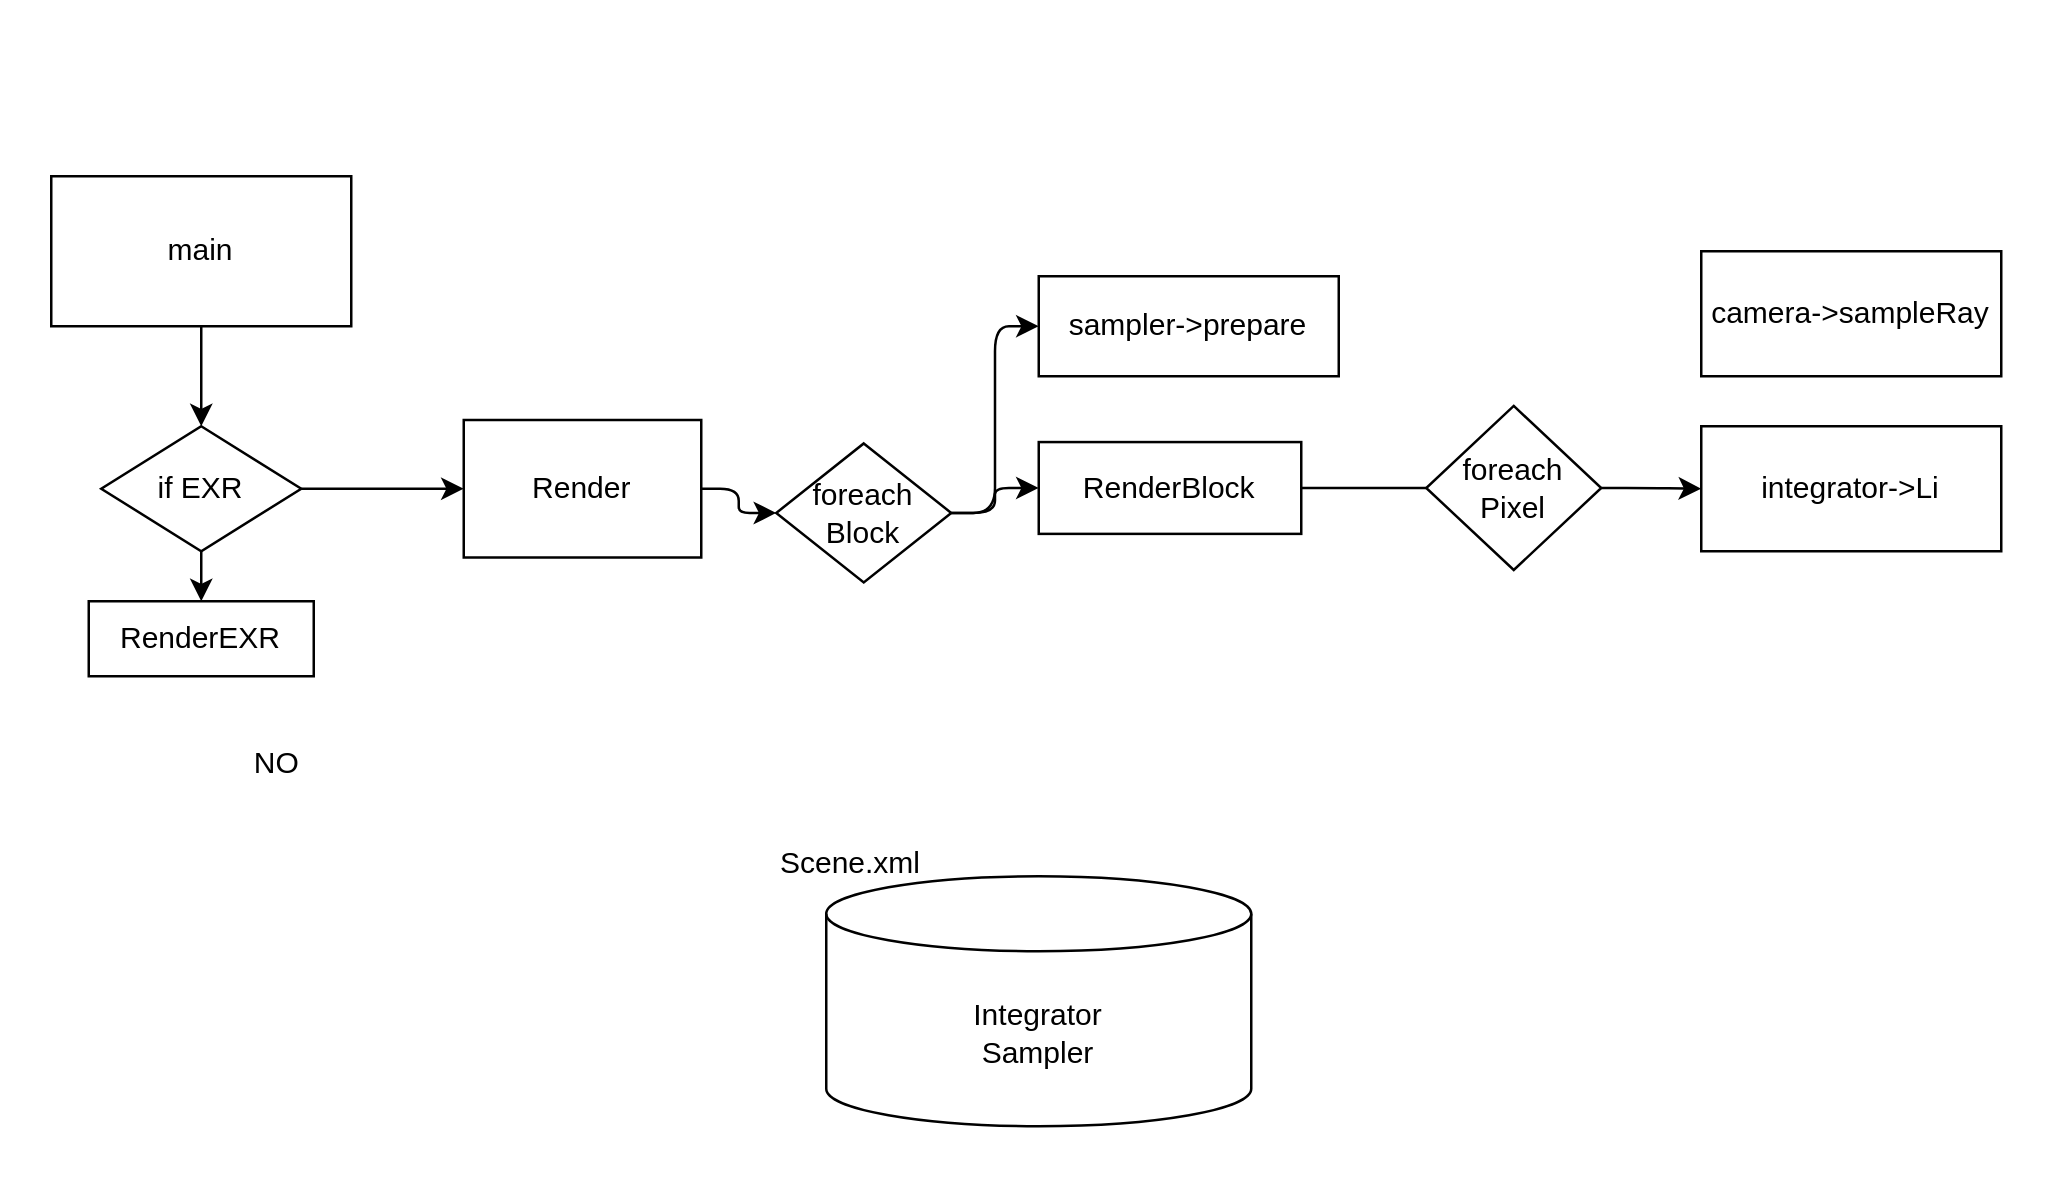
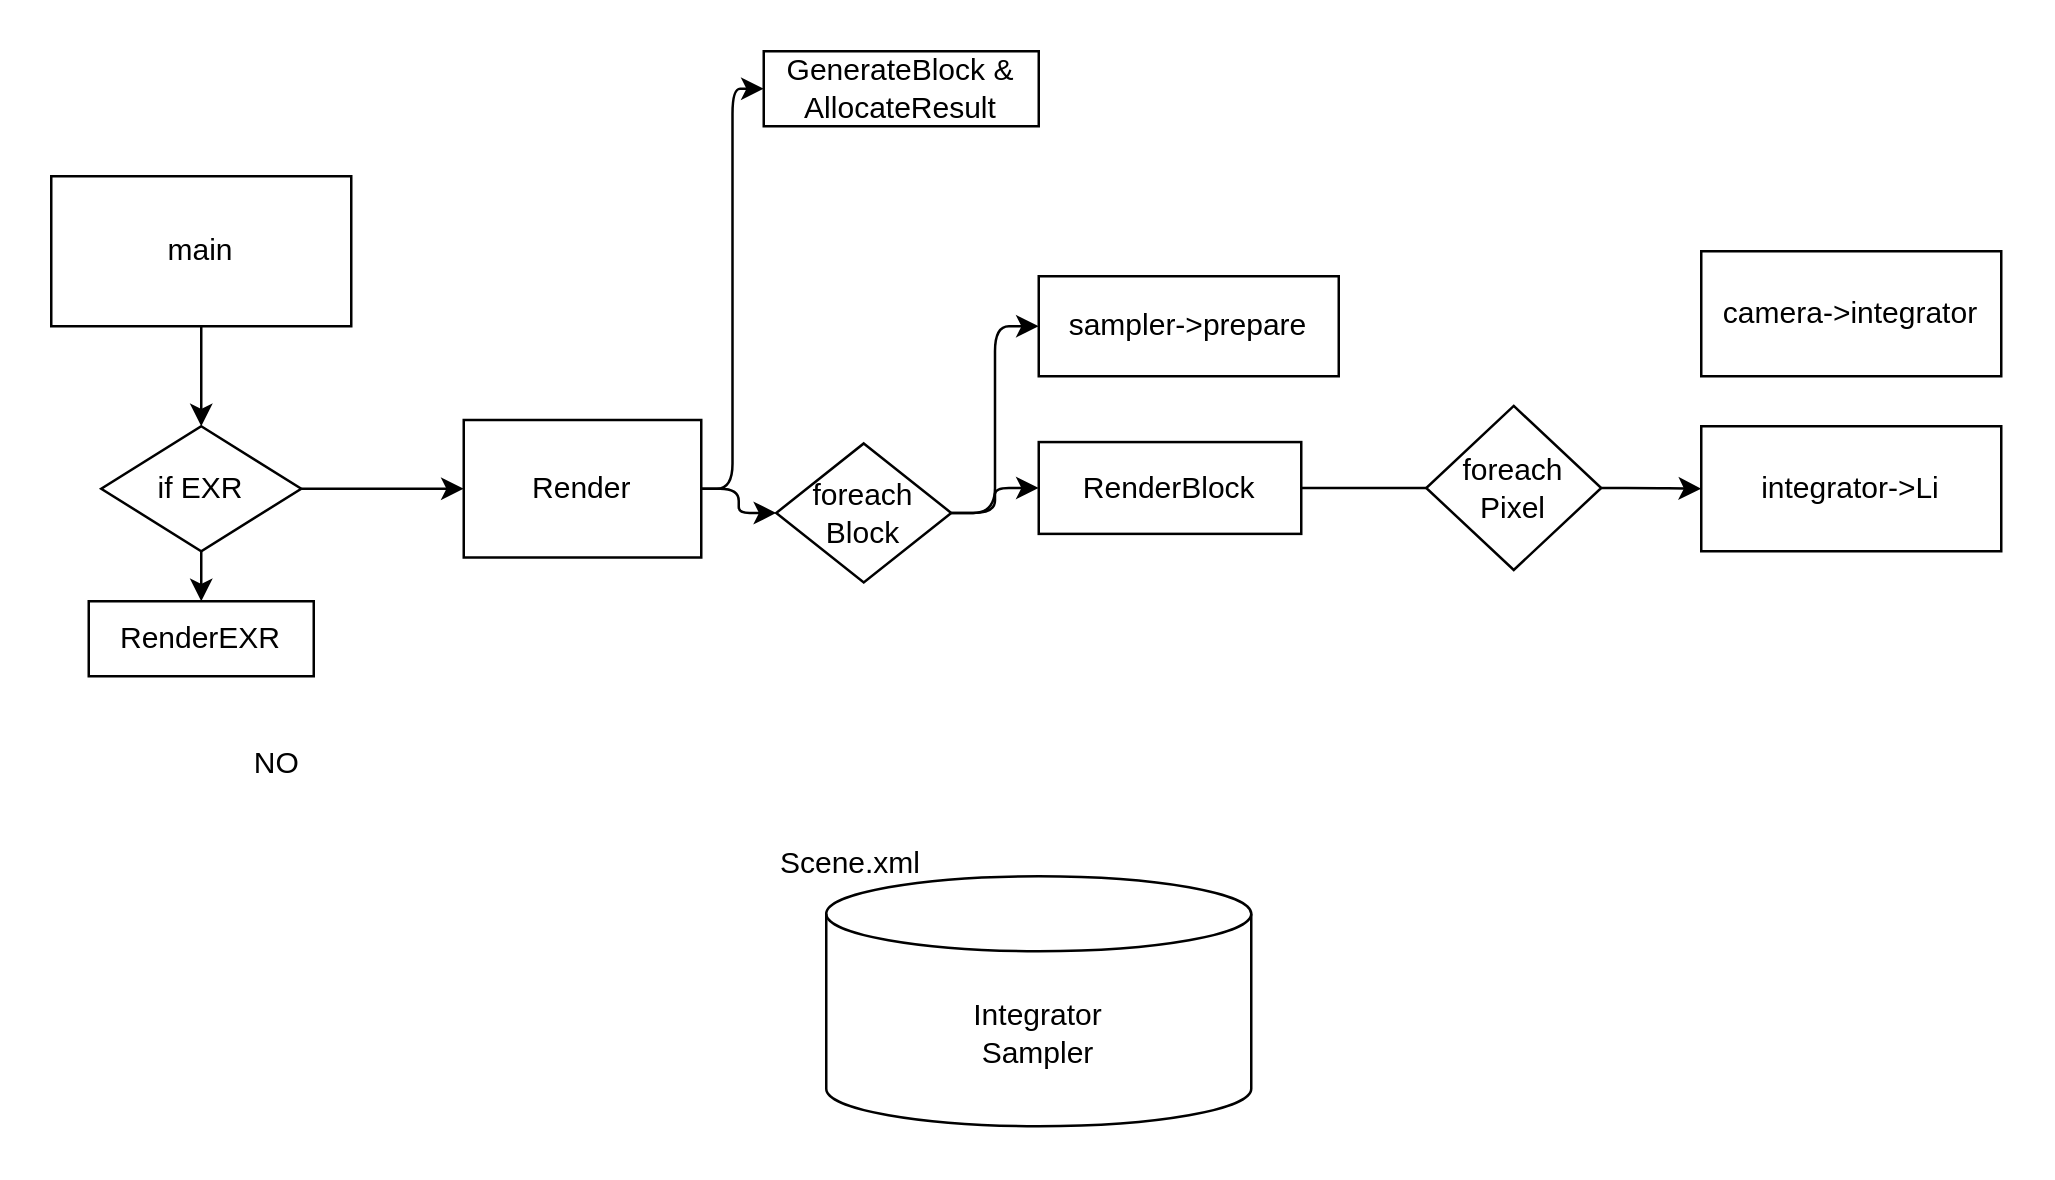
none -> (901, 89)
none -> (733, 284)
(1851, 314) -> (1851, 314)
